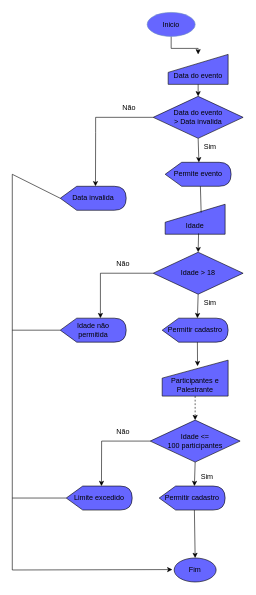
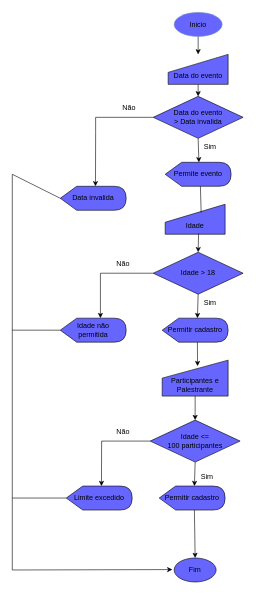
(171, 24) -> (198, 24)
(195, 405) -> (195, 405)
